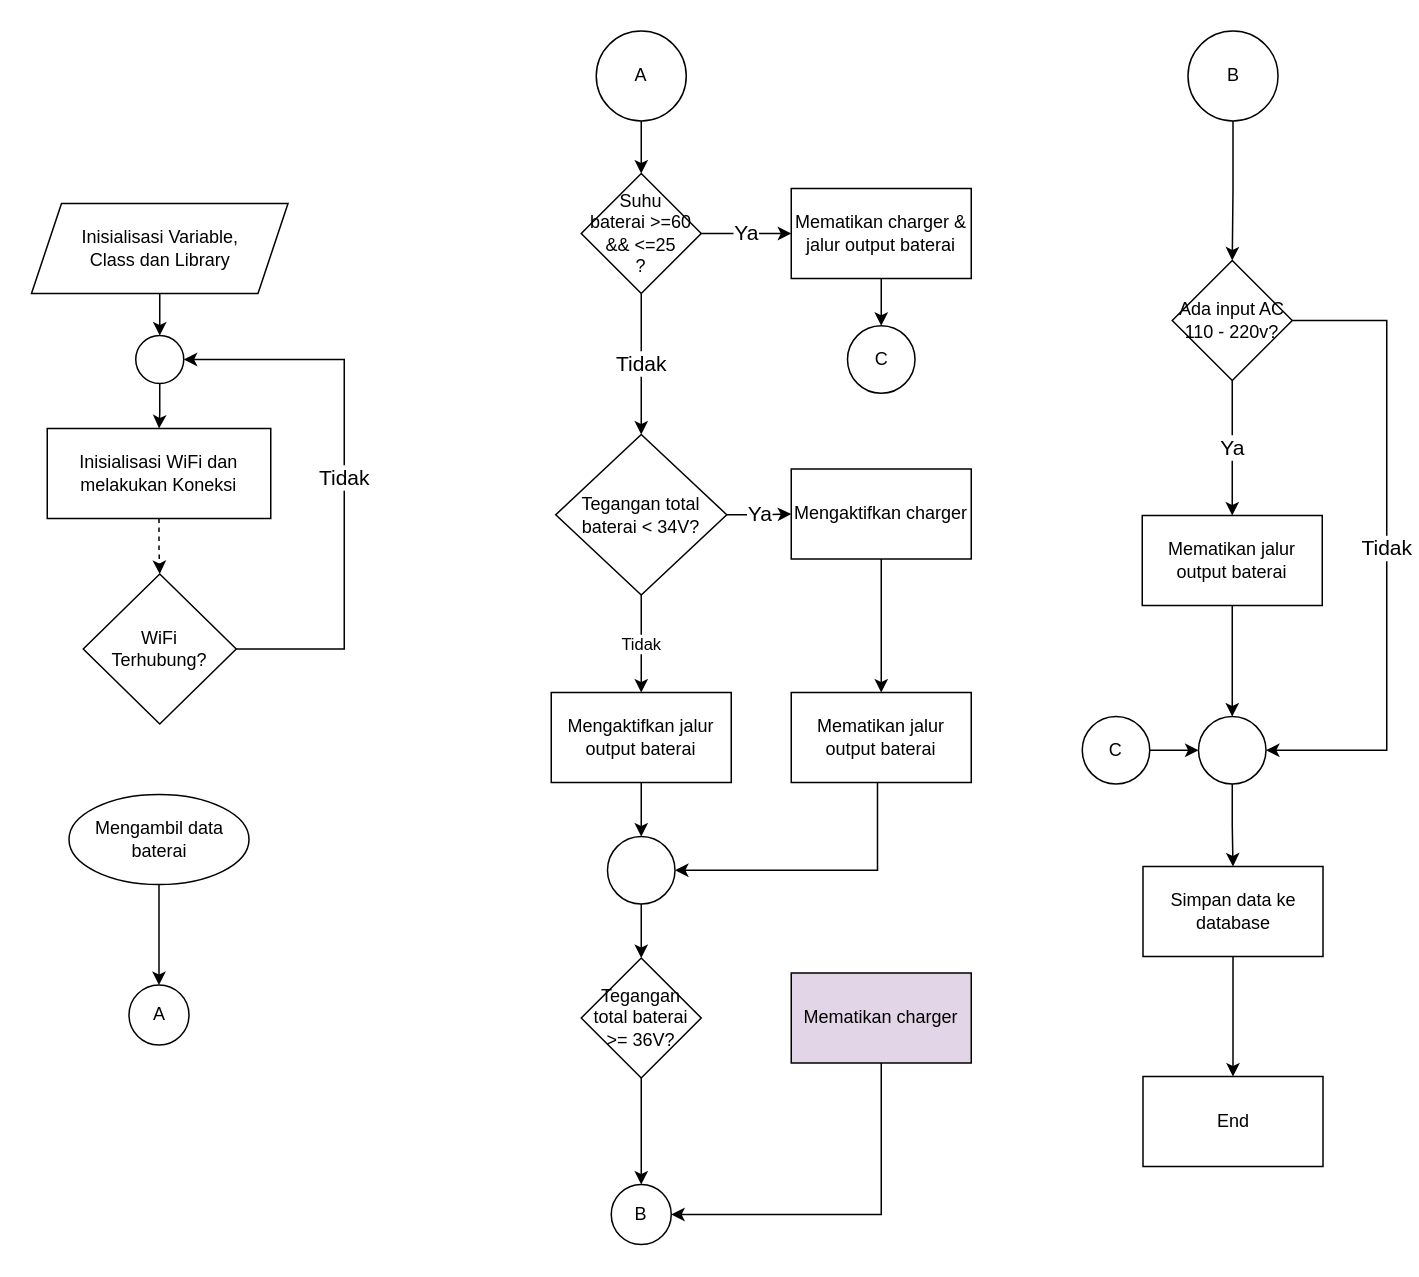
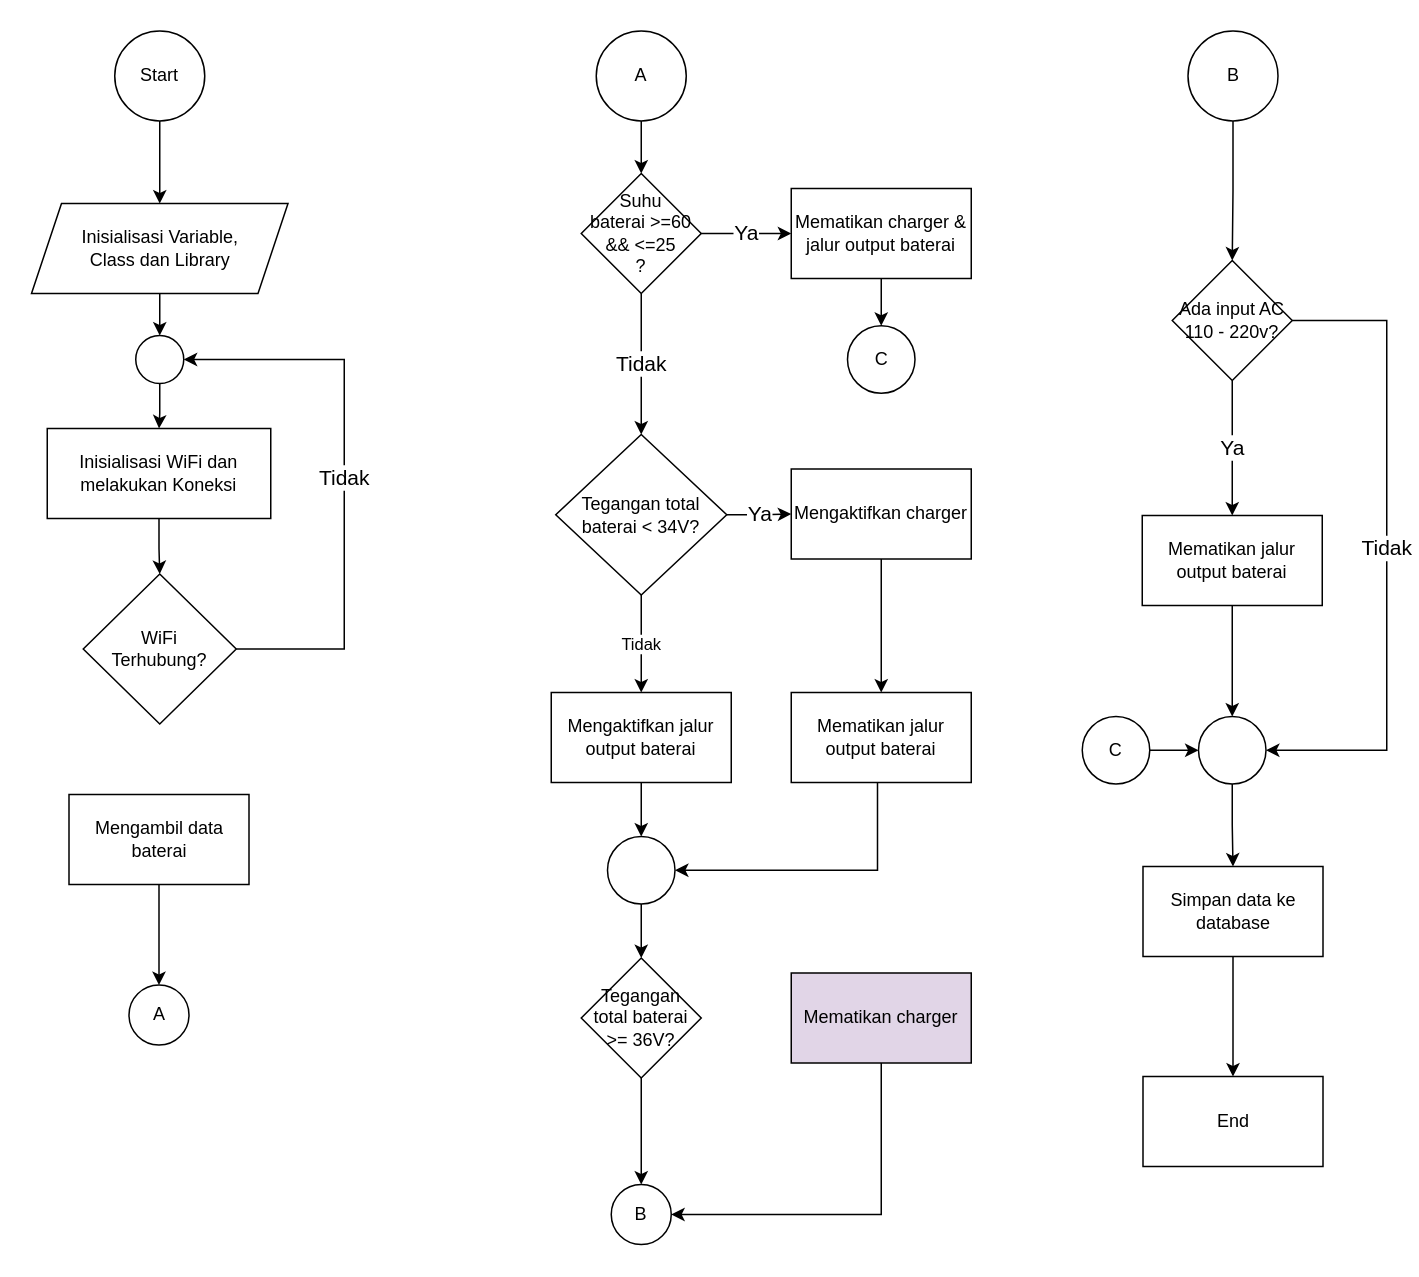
none -> (160, 76)
none -> (160, 157)
(159, 542) -> (159, 542)
(159, 839) -> (159, 839)
